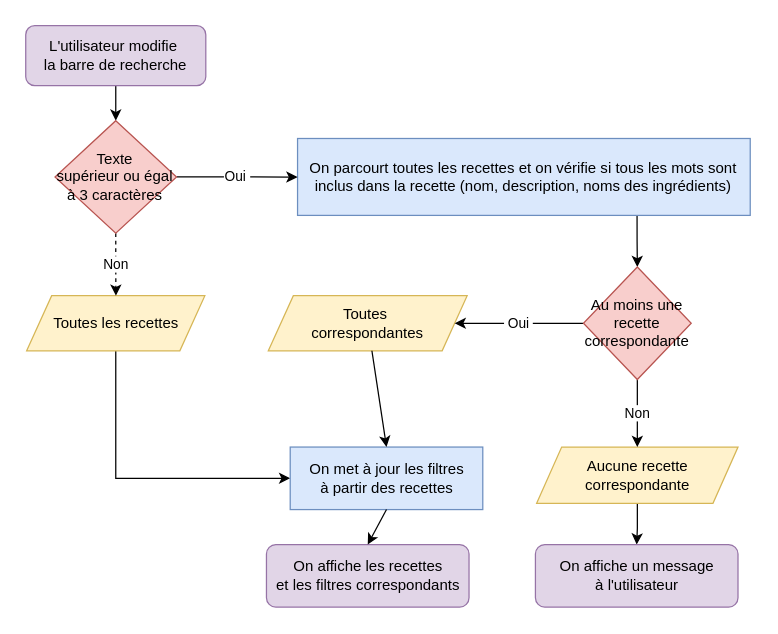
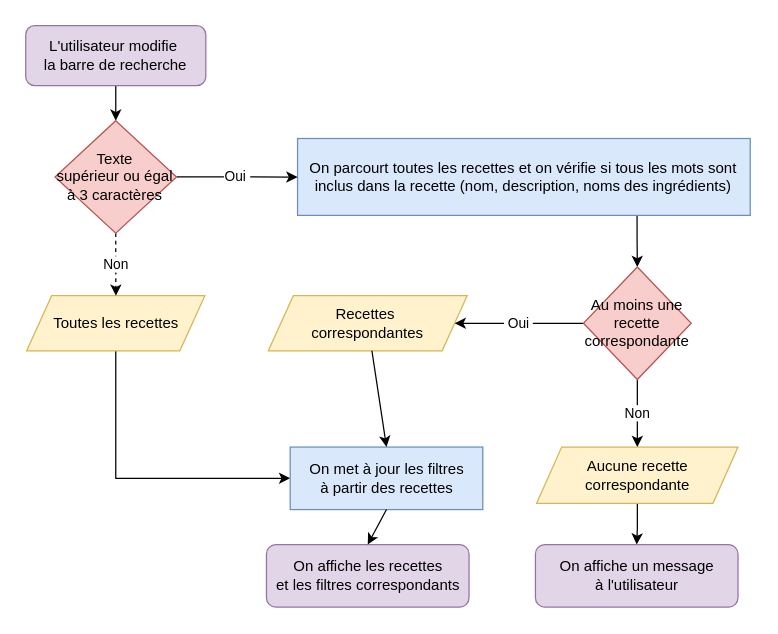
(368, 323) -> (368, 323)
